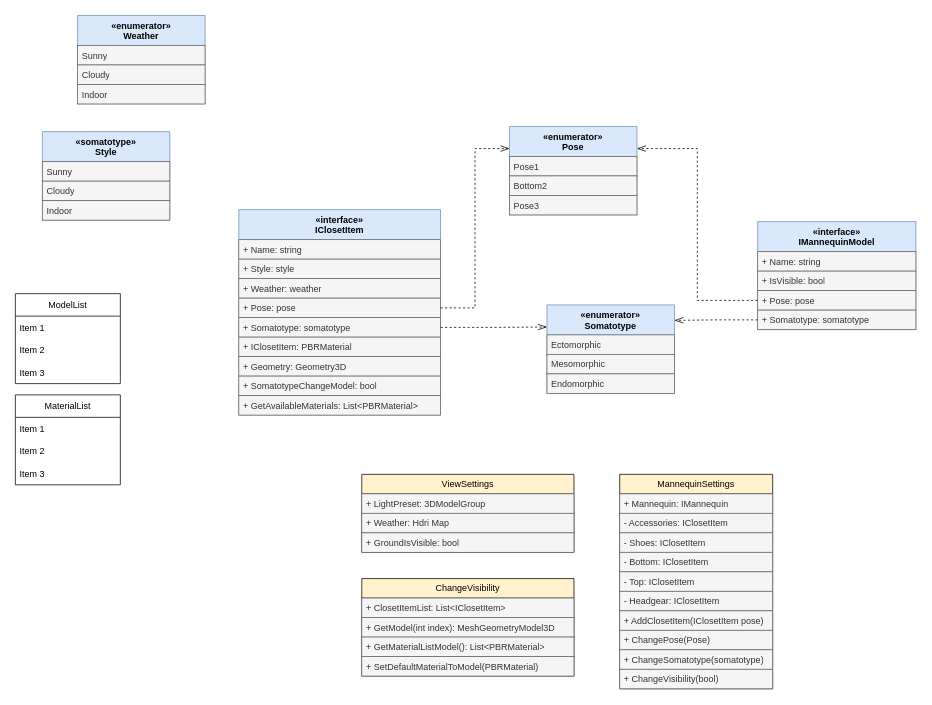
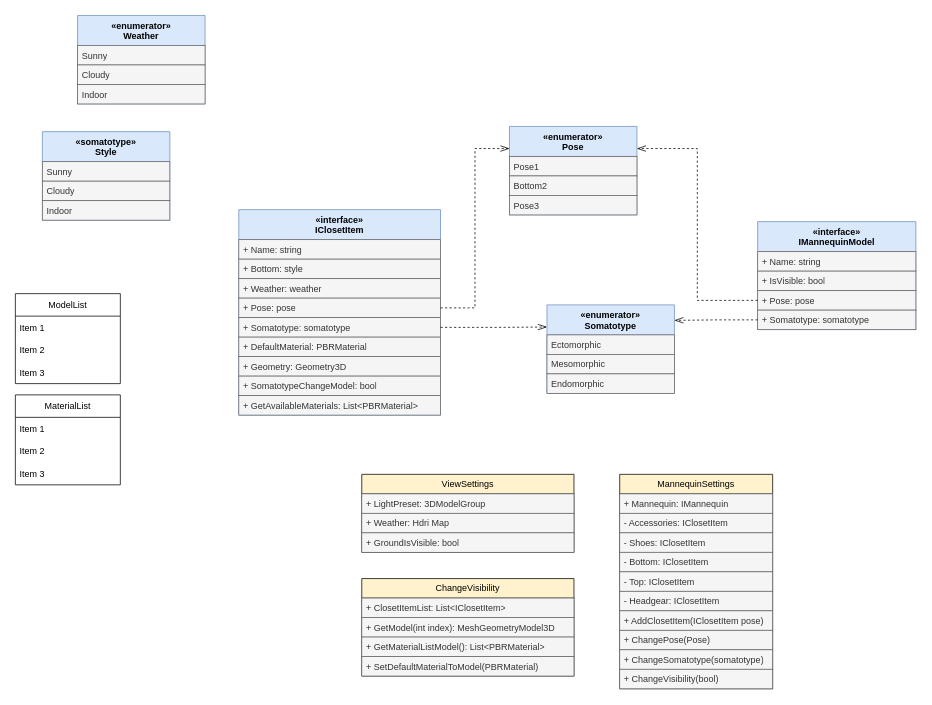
(273, 270) -> (276, 270)
(302, 348) -> (310, 348)
